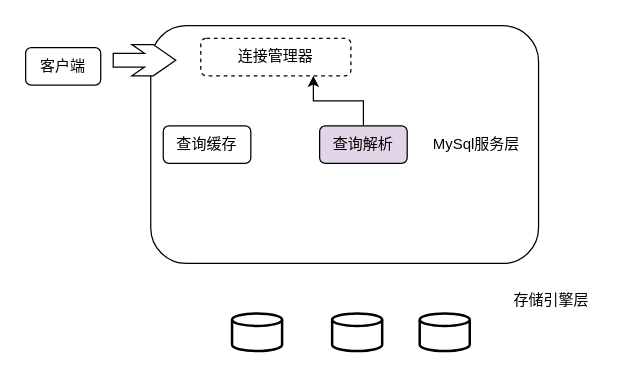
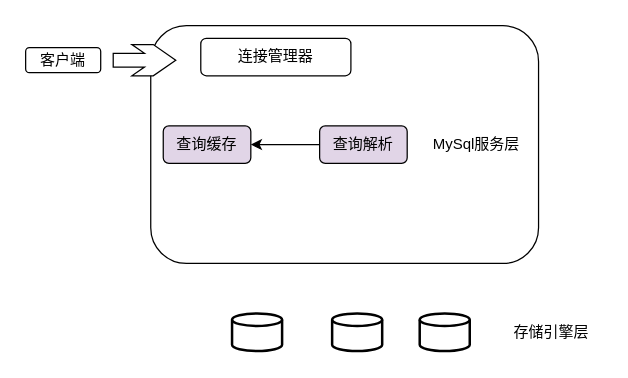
(276, 57) -> (276, 57)
(63, 66) -> (63, 60)
(342, 101) -> none
(207, 144) -> (207, 144)
none -> (289, 144)
(551, 301) -> (551, 332)
